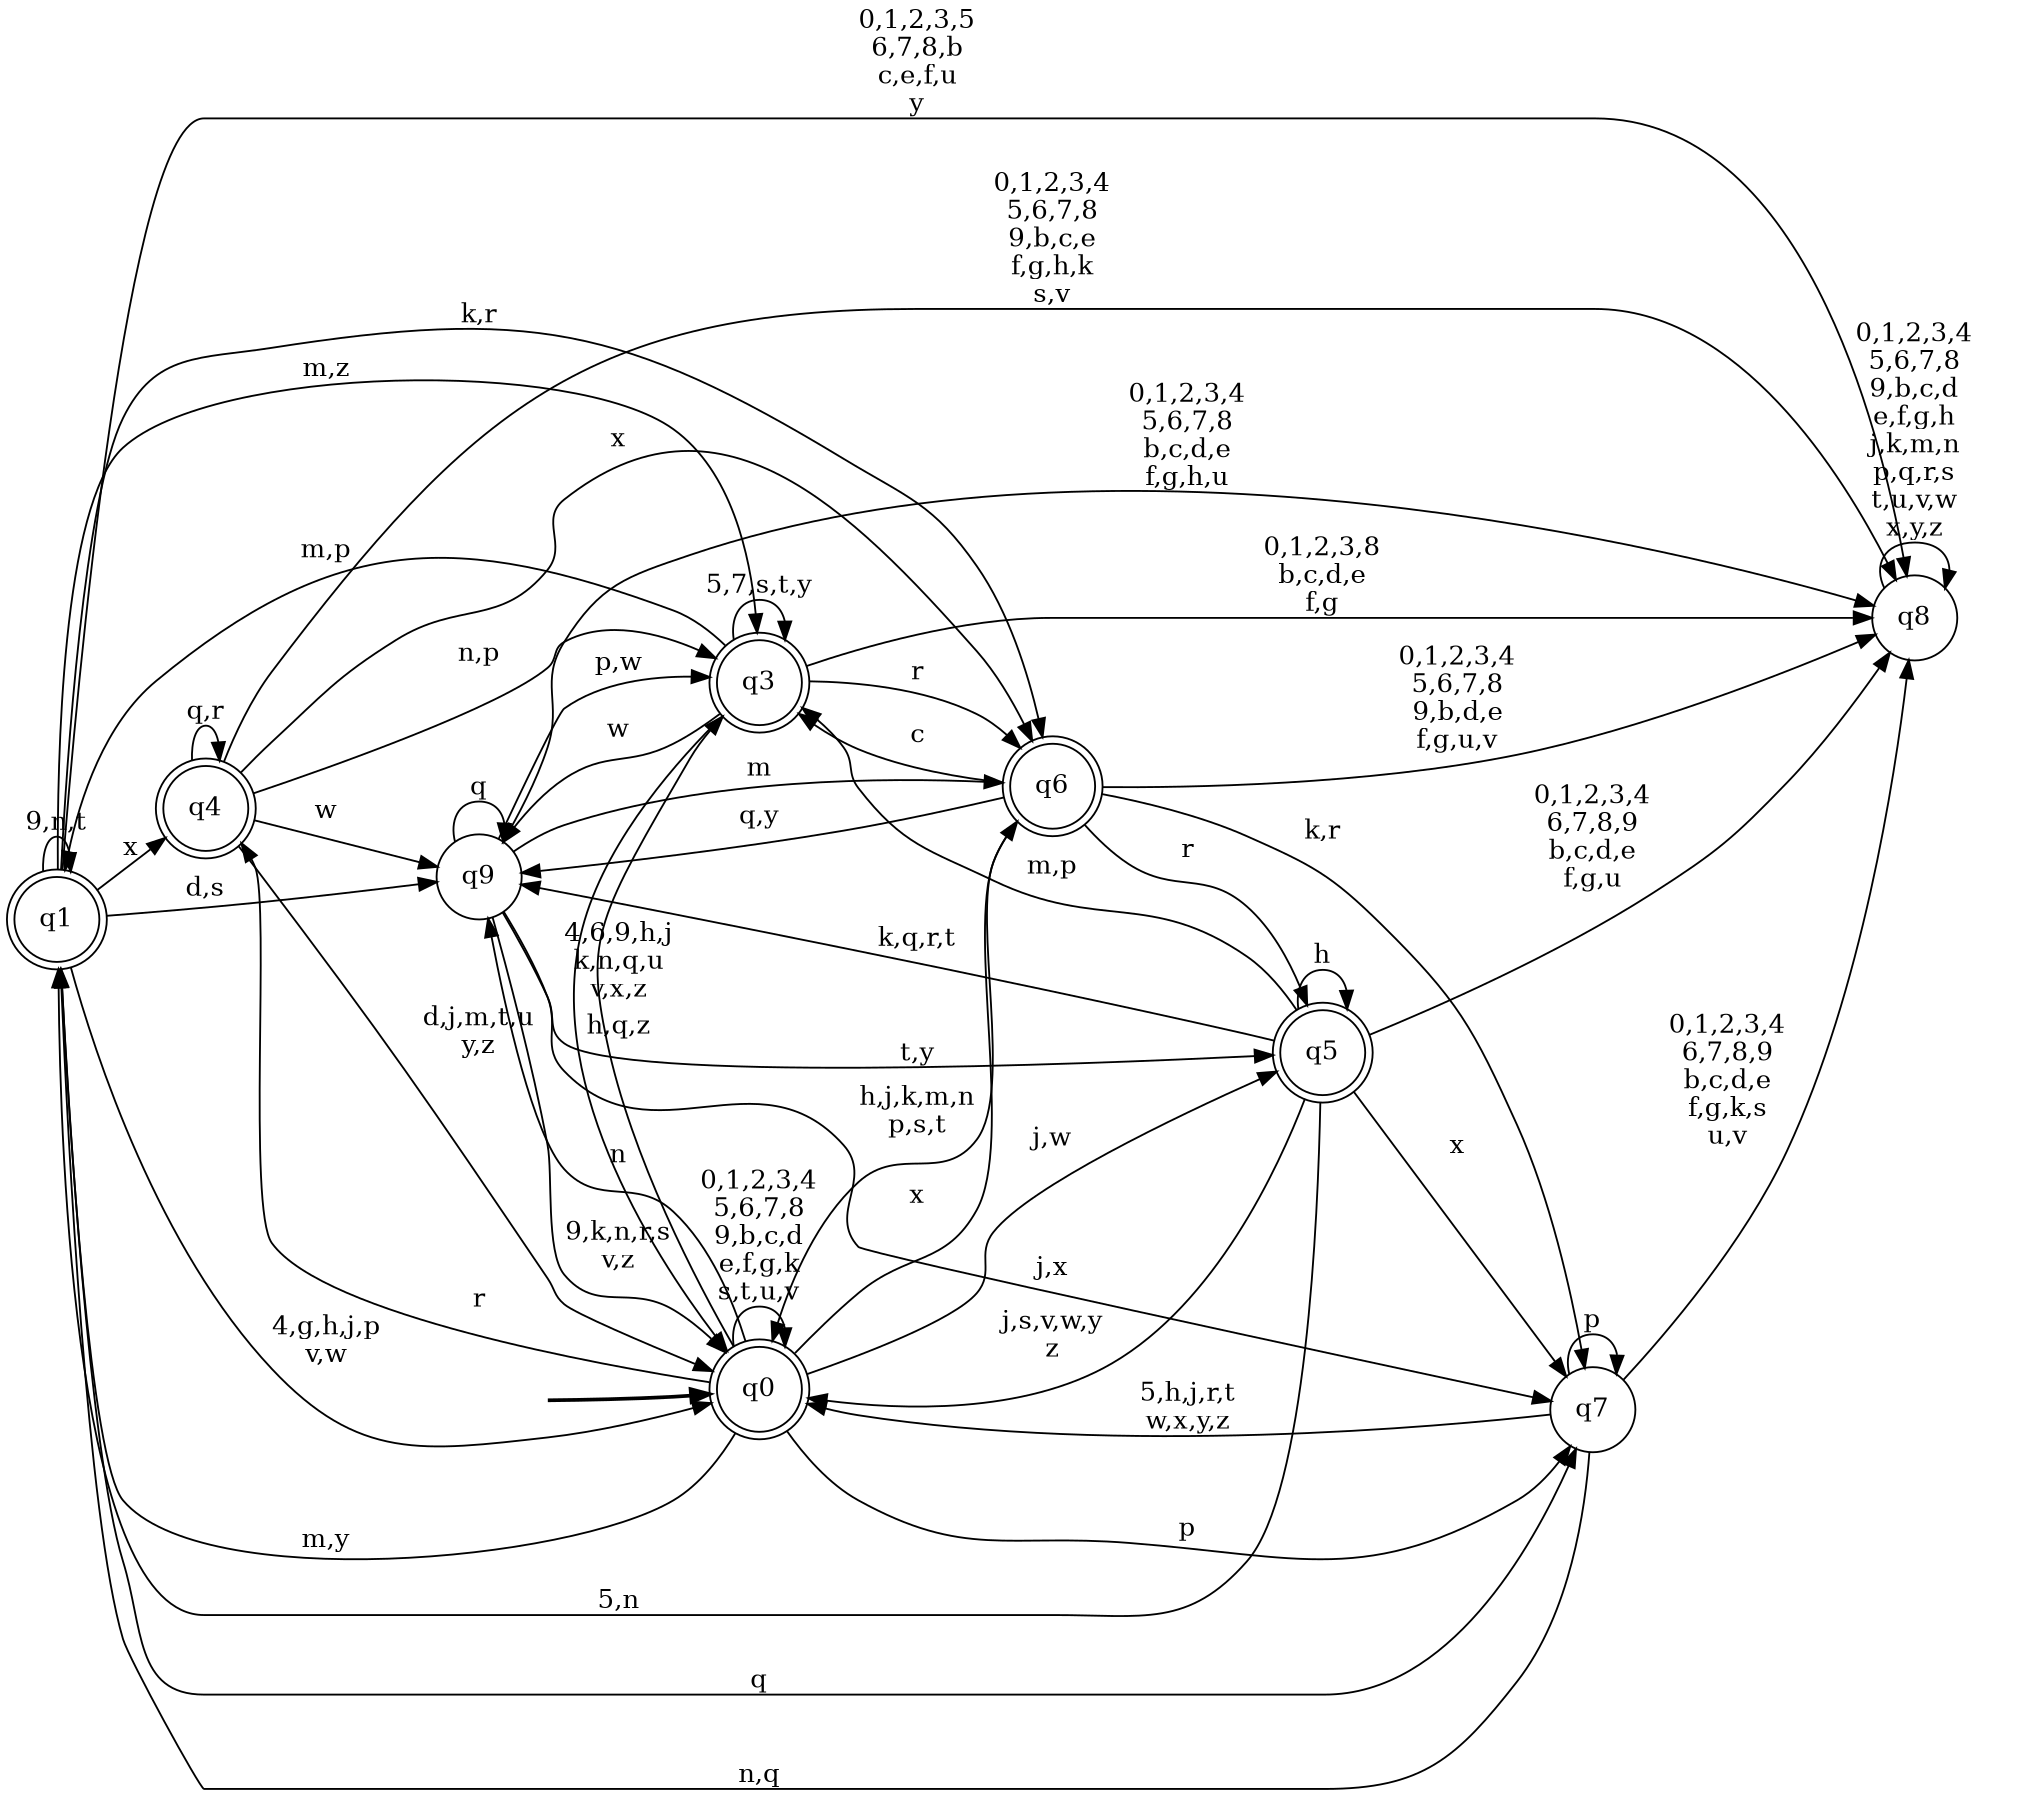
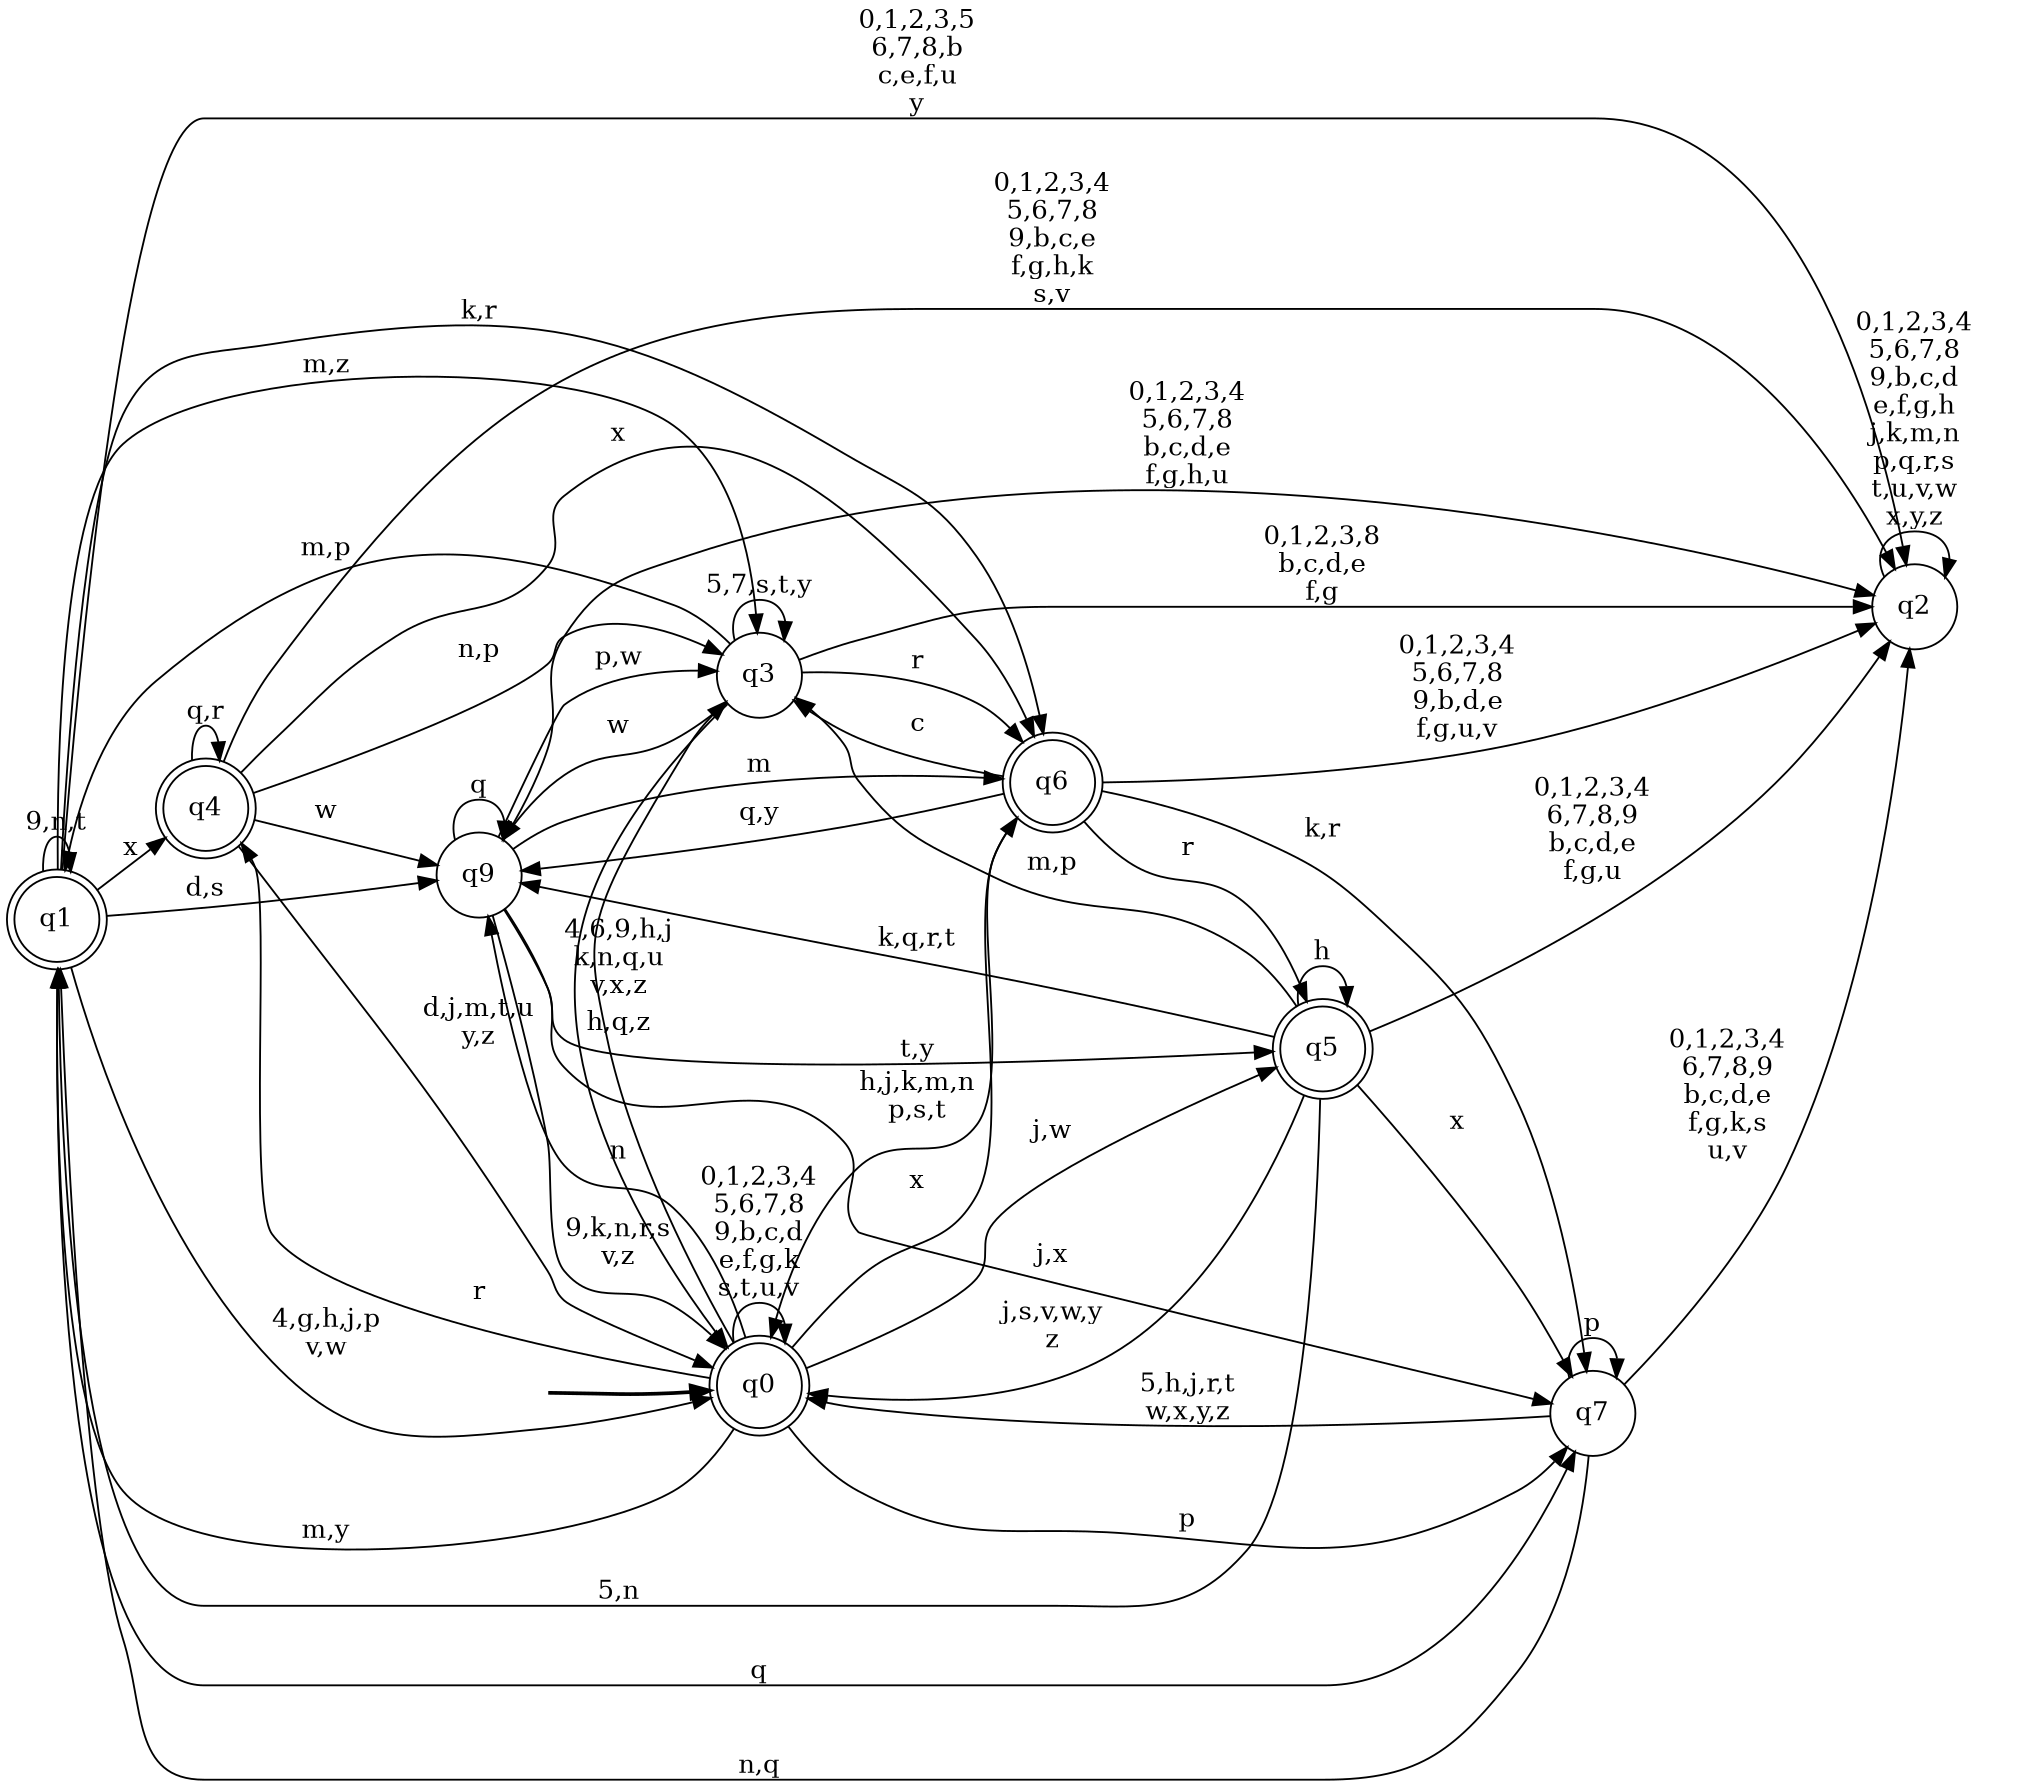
(1915, 618) -> (1915, 607)
(759, 683) -> (759, 675)
